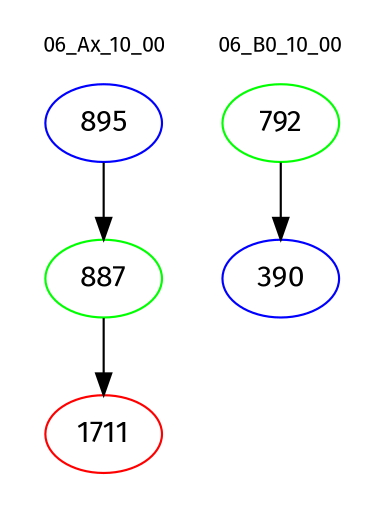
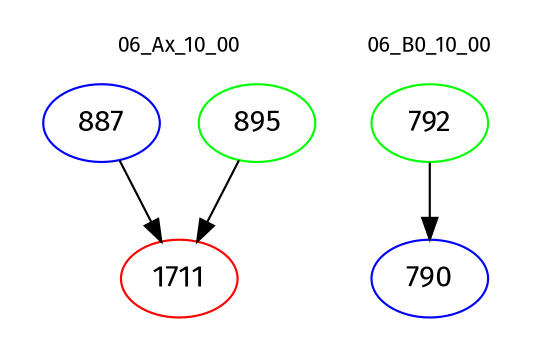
(104, 123) -> (257, 123)
(104, 190) -> (223, 191)
(104, 279) -> (102, 123)
(281, 279) -> (430, 279)
